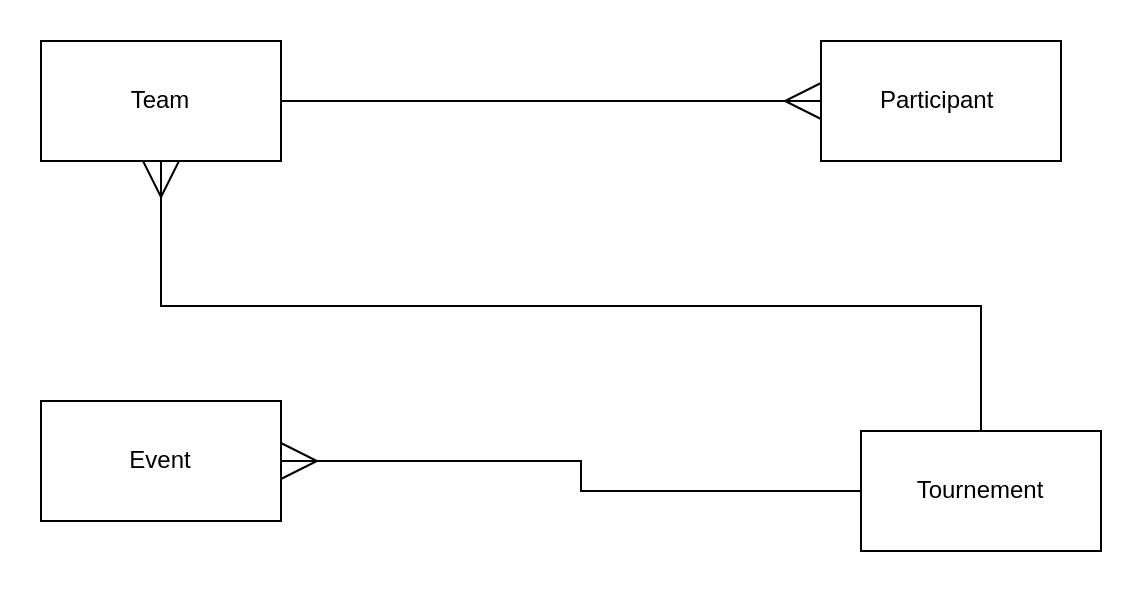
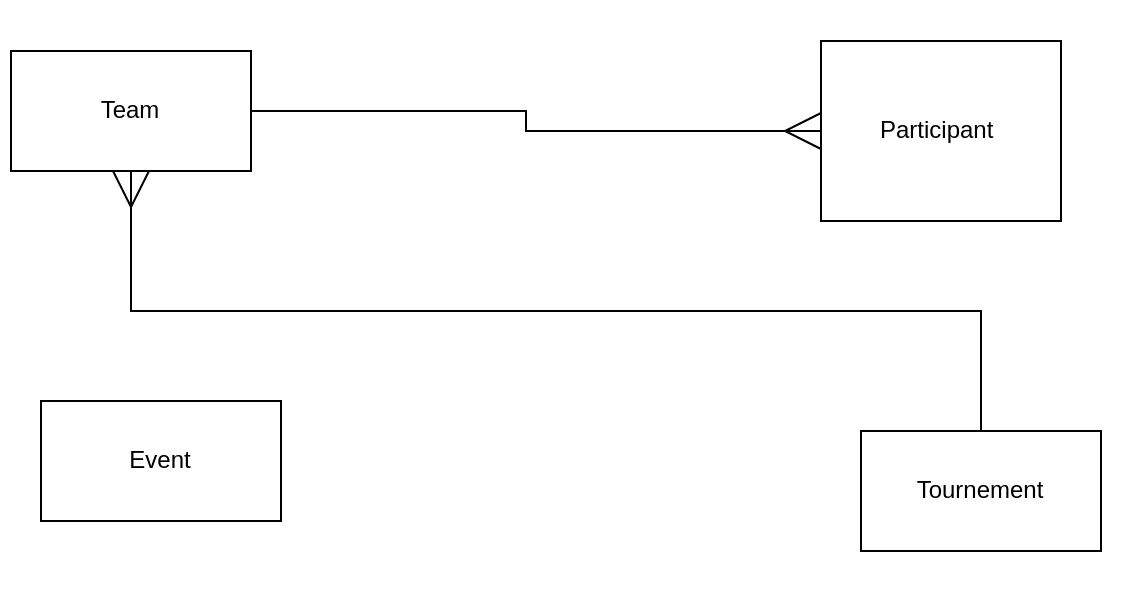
(161, 101) -> (131, 111)
(941, 101) -> (941, 131)
(581, 466) -> none
